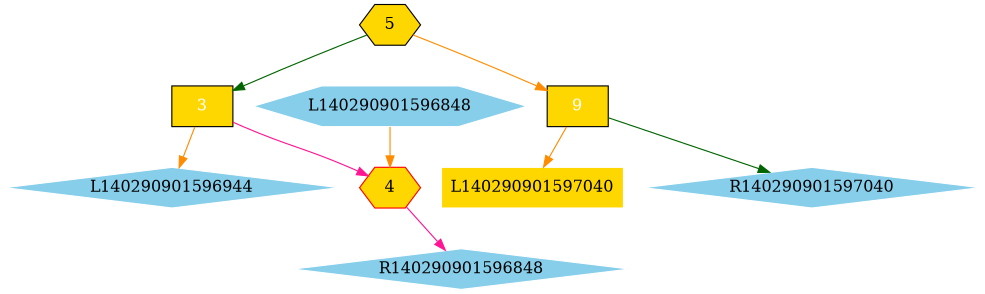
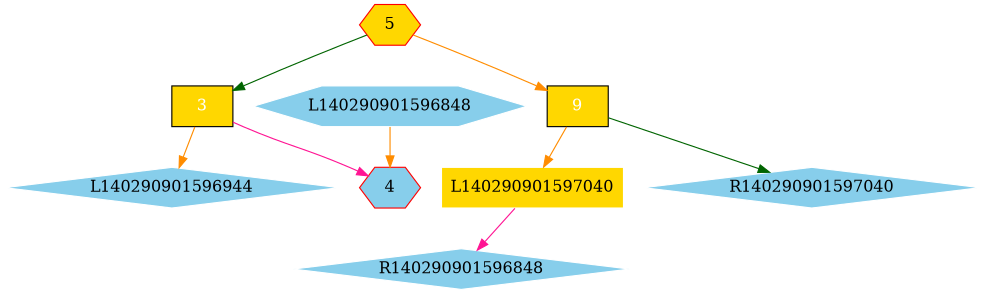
(390, 25) -> (390, 25)
(390, 188) -> (390, 188)
(422, 224) -> (500, 225)
